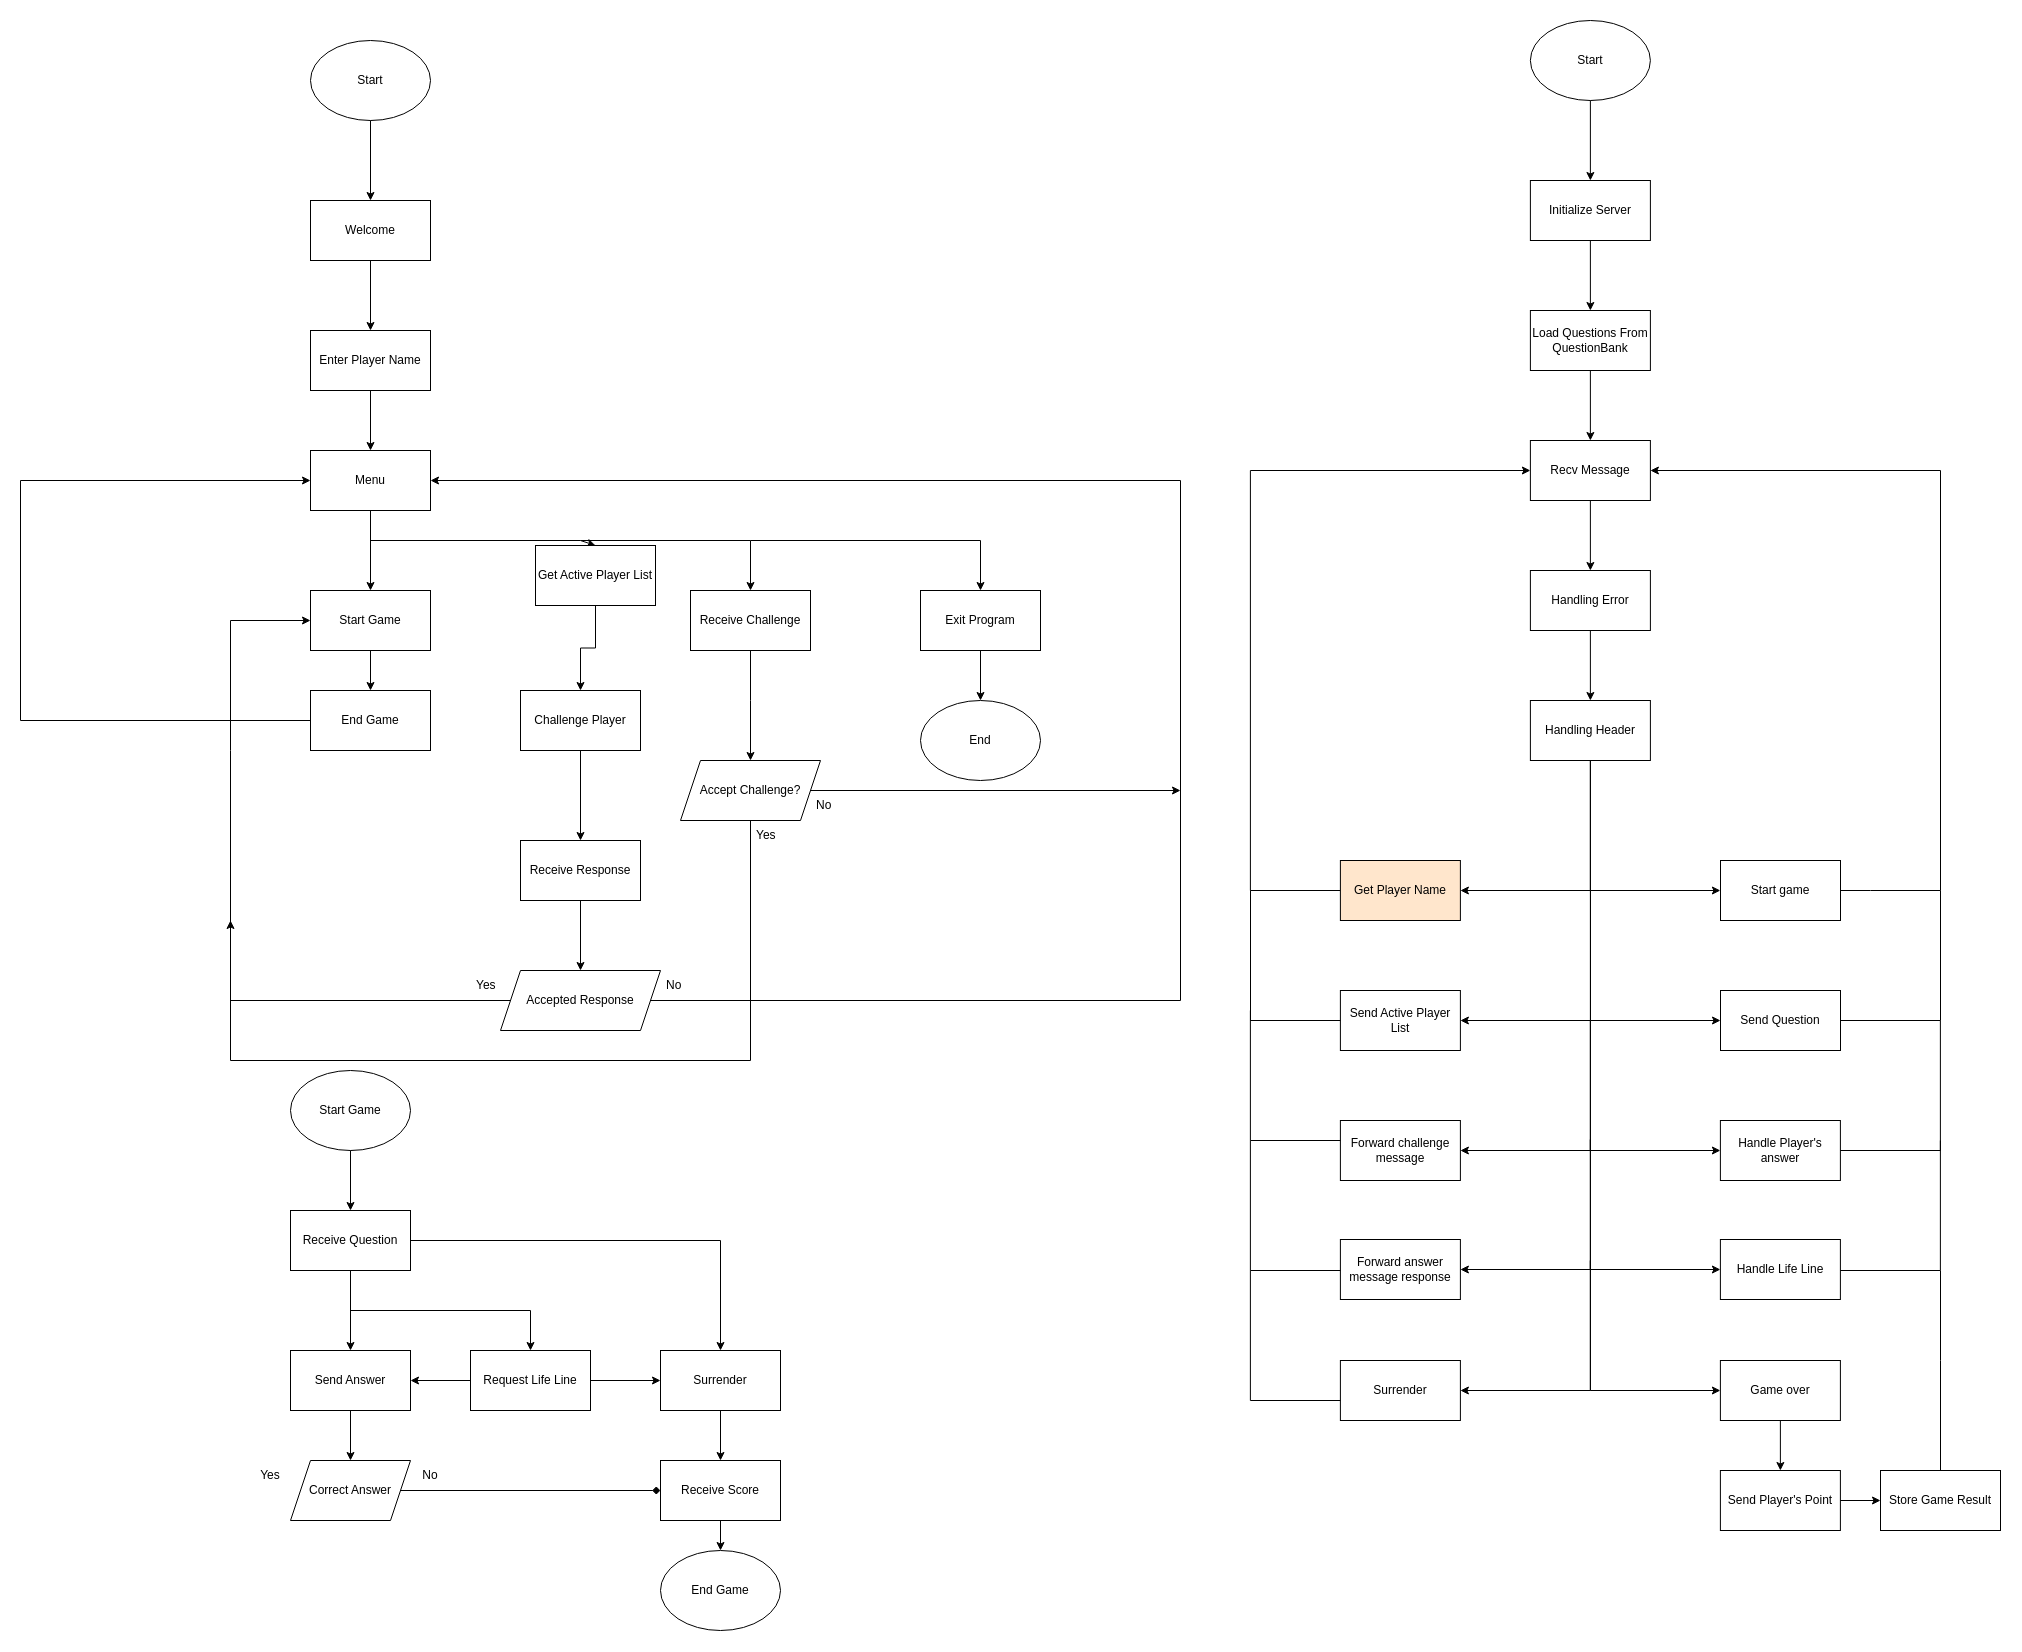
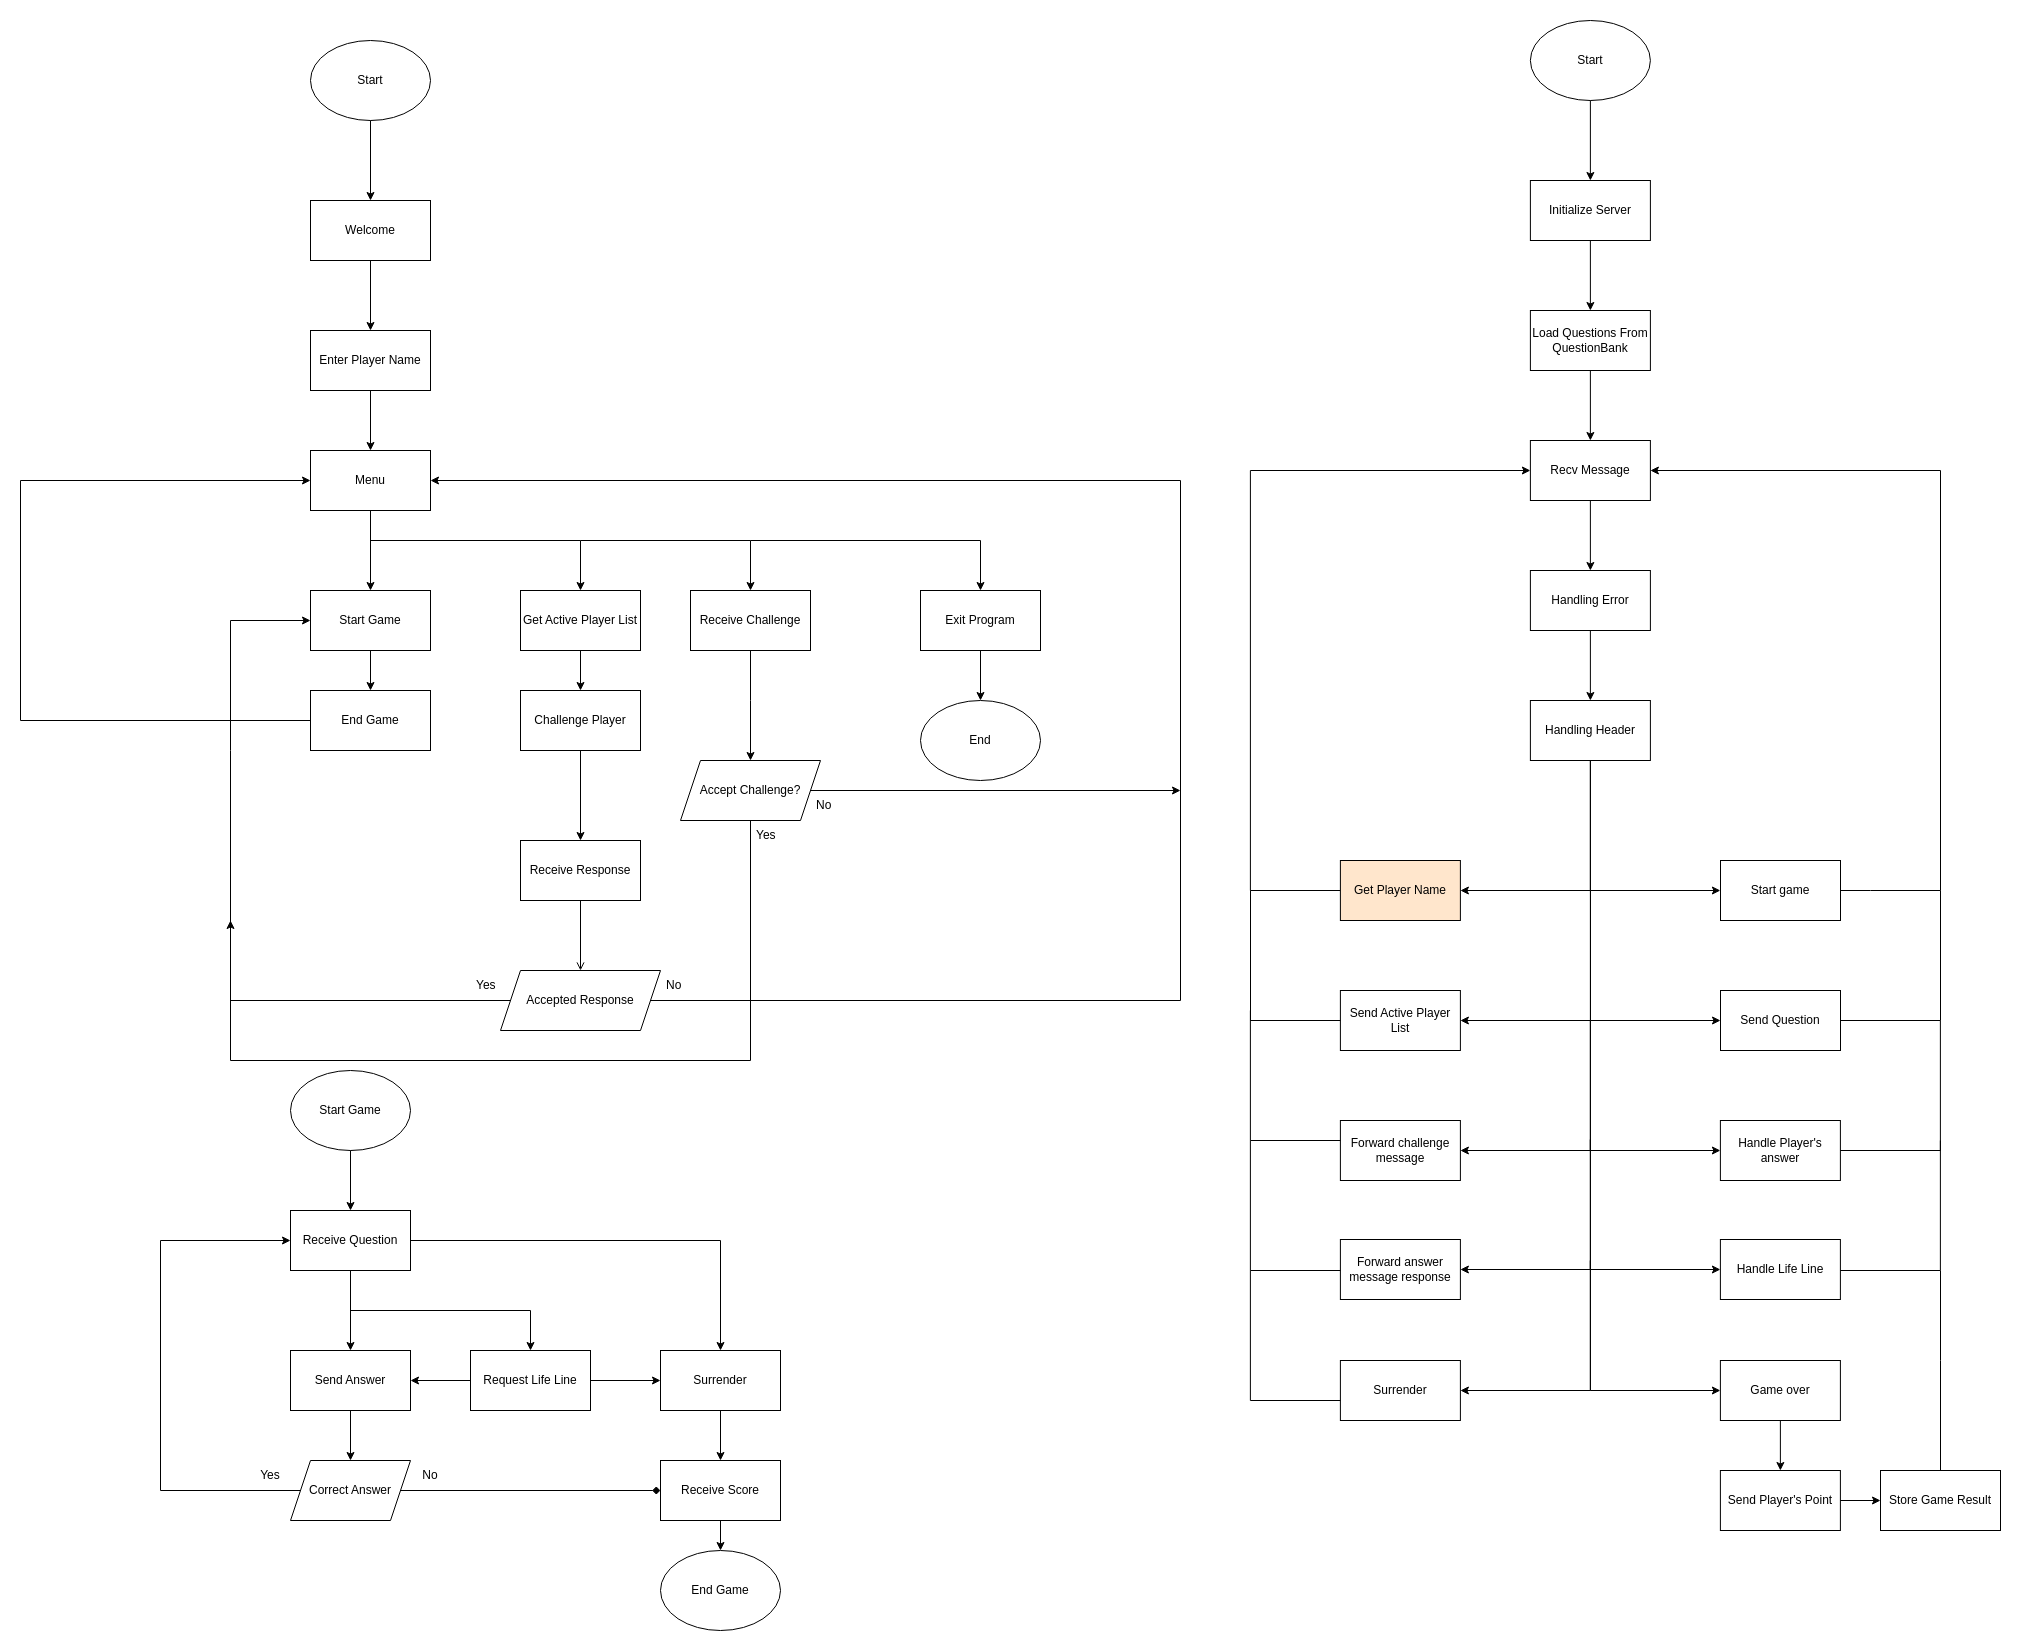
(596, 576) -> (581, 621)
(581, 962) -> (581, 964)
none -> (161, 1375)
